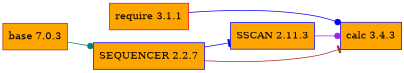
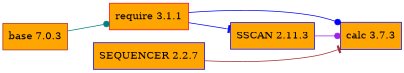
(371, 36) -> (371, 36)
(77, 44) -> (85, 28)
(216, 45) -> (208, 26)
